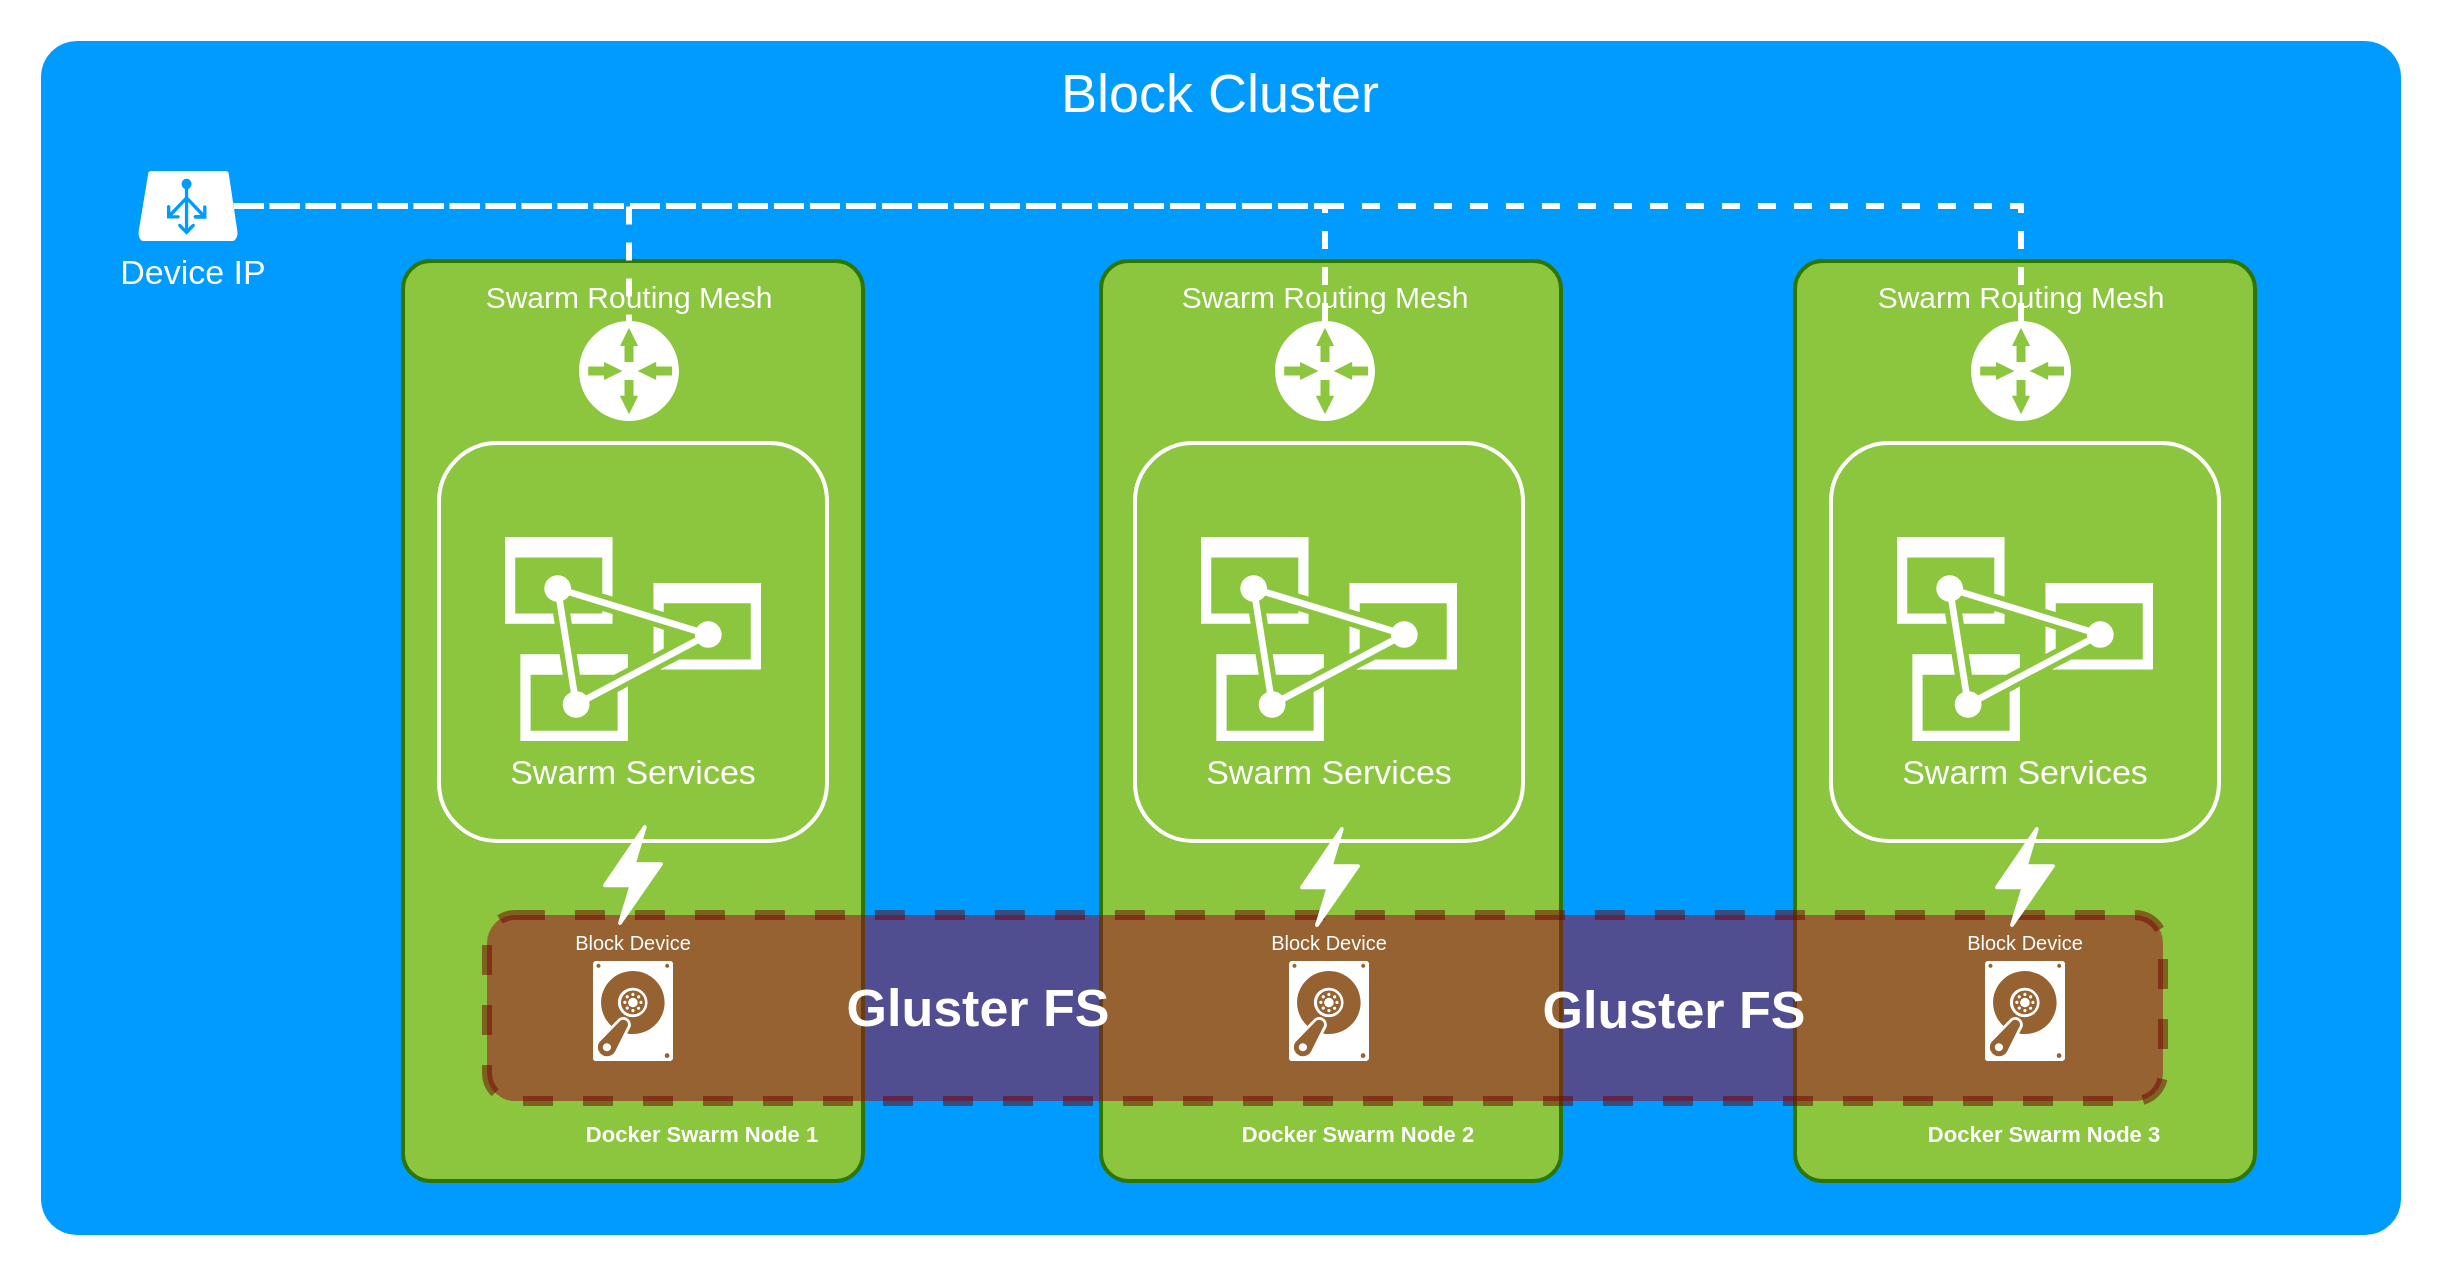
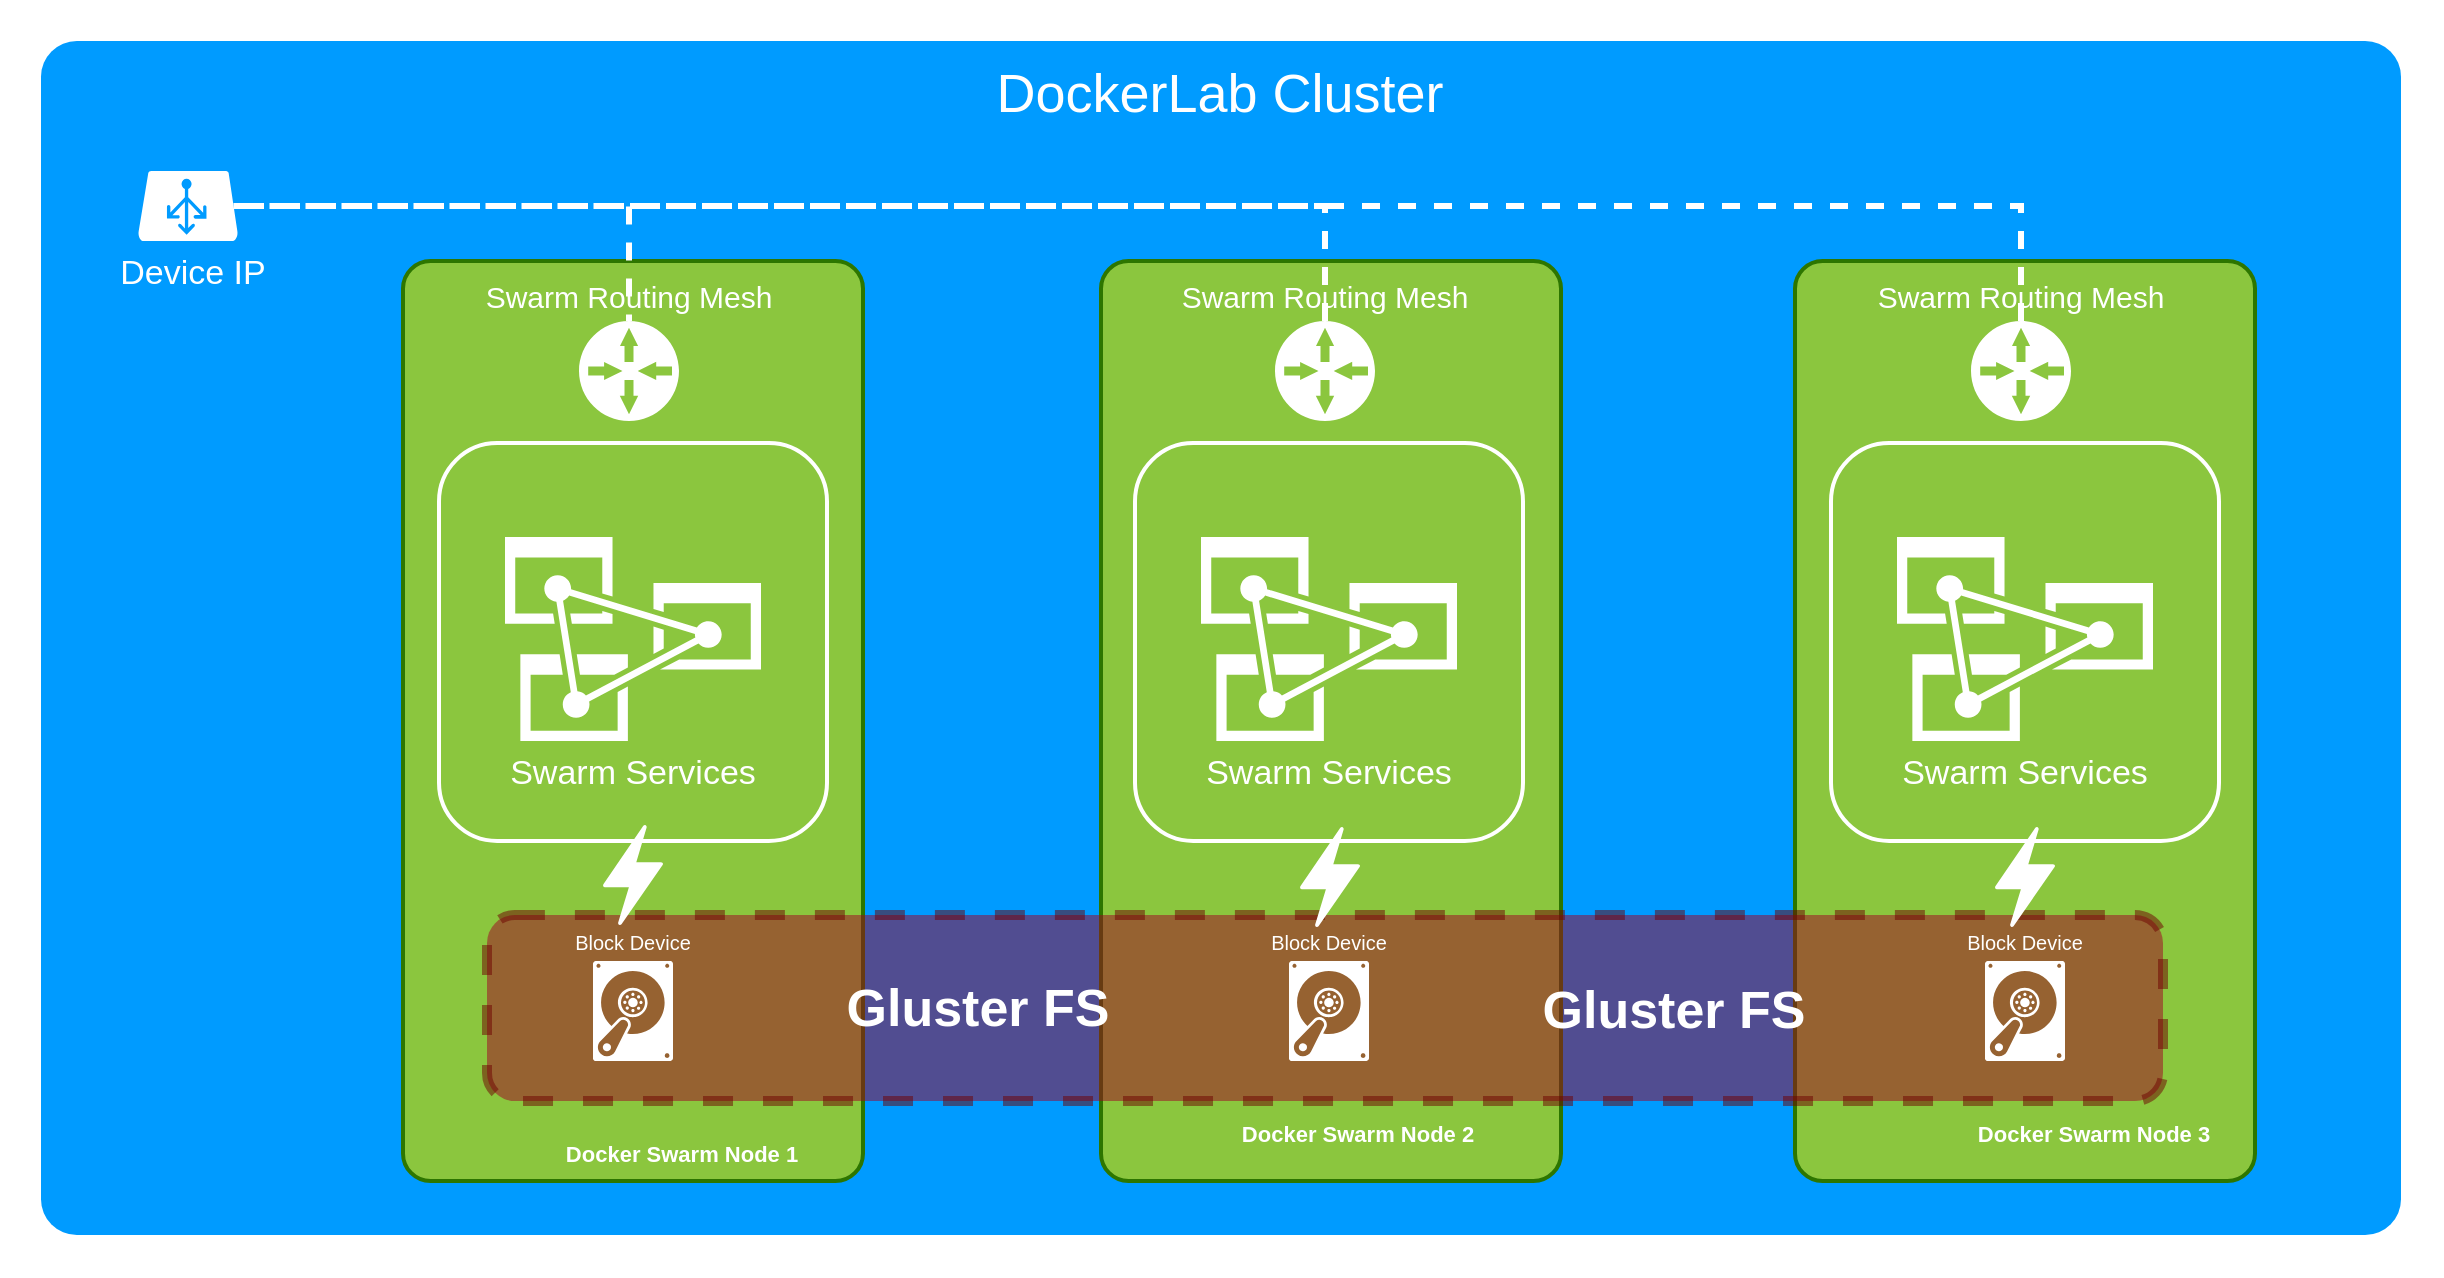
(1221, 87) -> (1221, 87)
(703, 1135) -> (683, 1155)
(2045, 1135) -> (2095, 1135)
